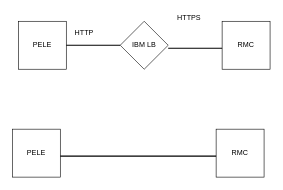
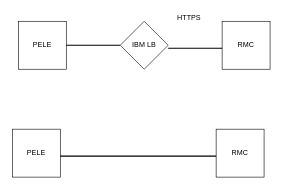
(84, 33) -> none
